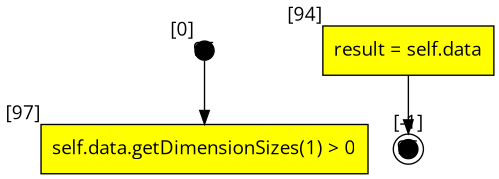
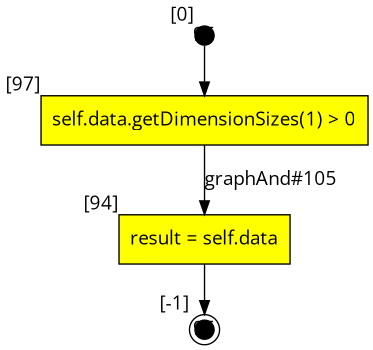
none -> (205, 173)
